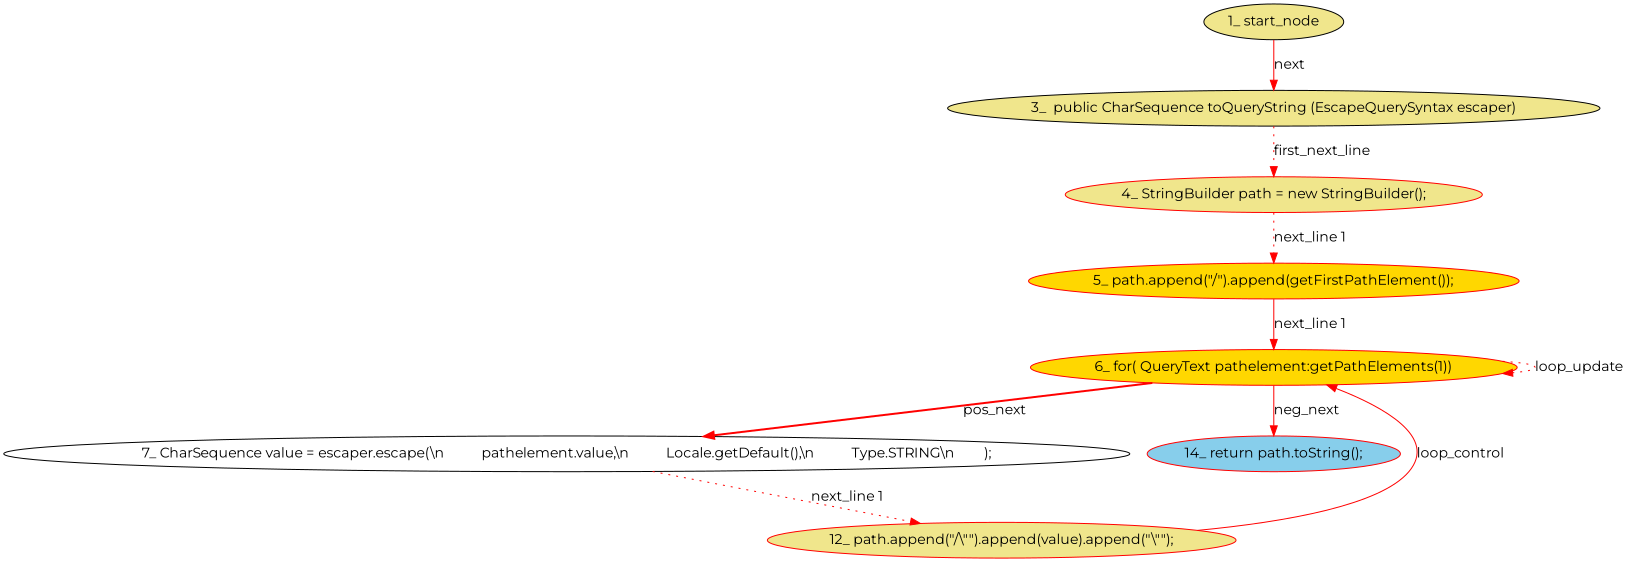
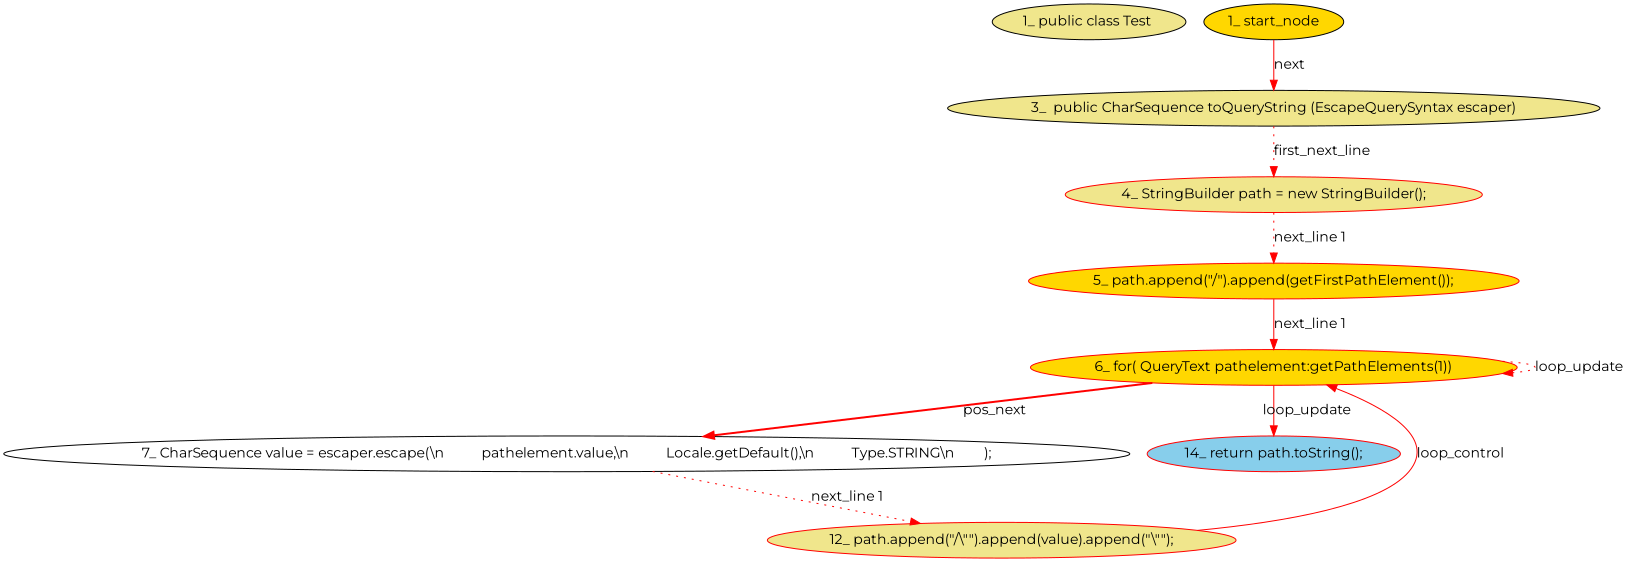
none -> (1089, 22)
(1274, 22) -> (1274, 22)
(1307, 411) -> (1307, 411)
